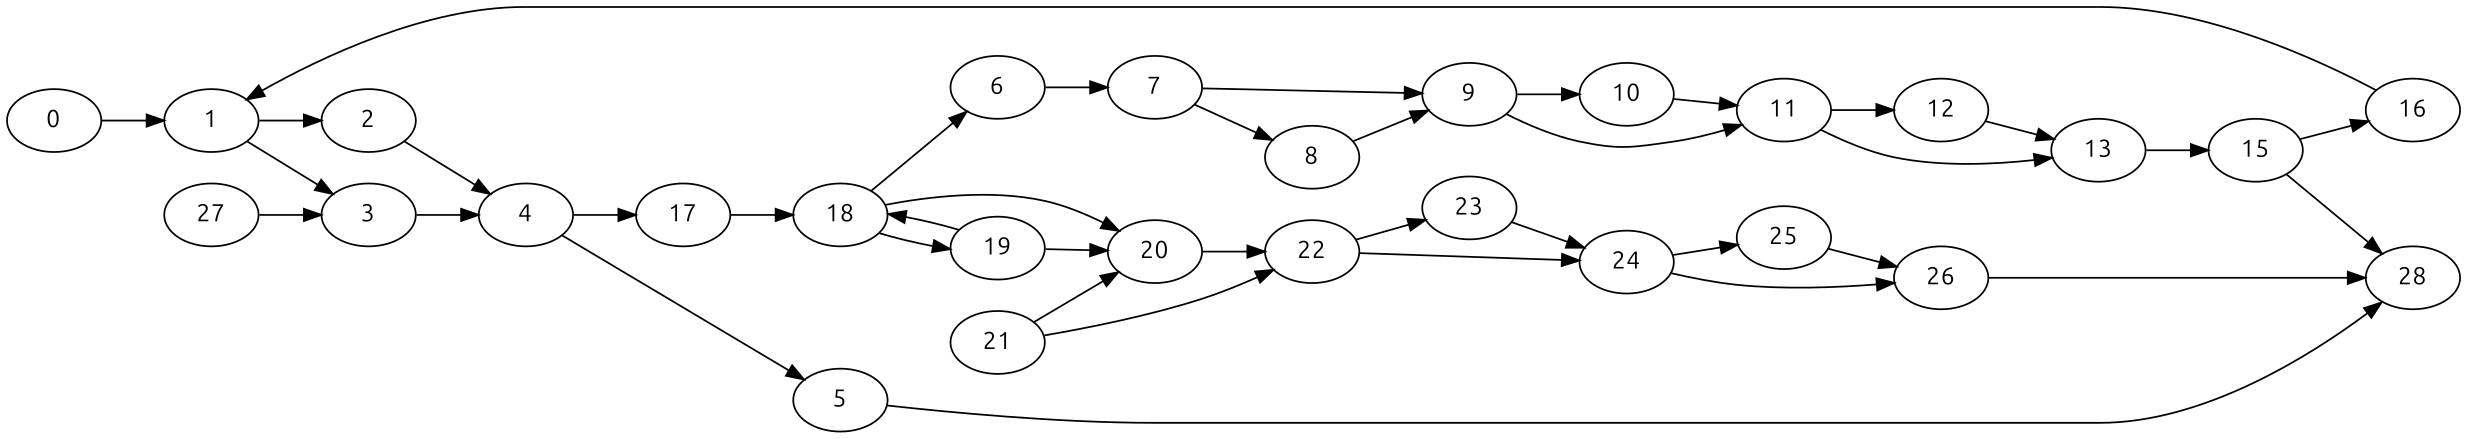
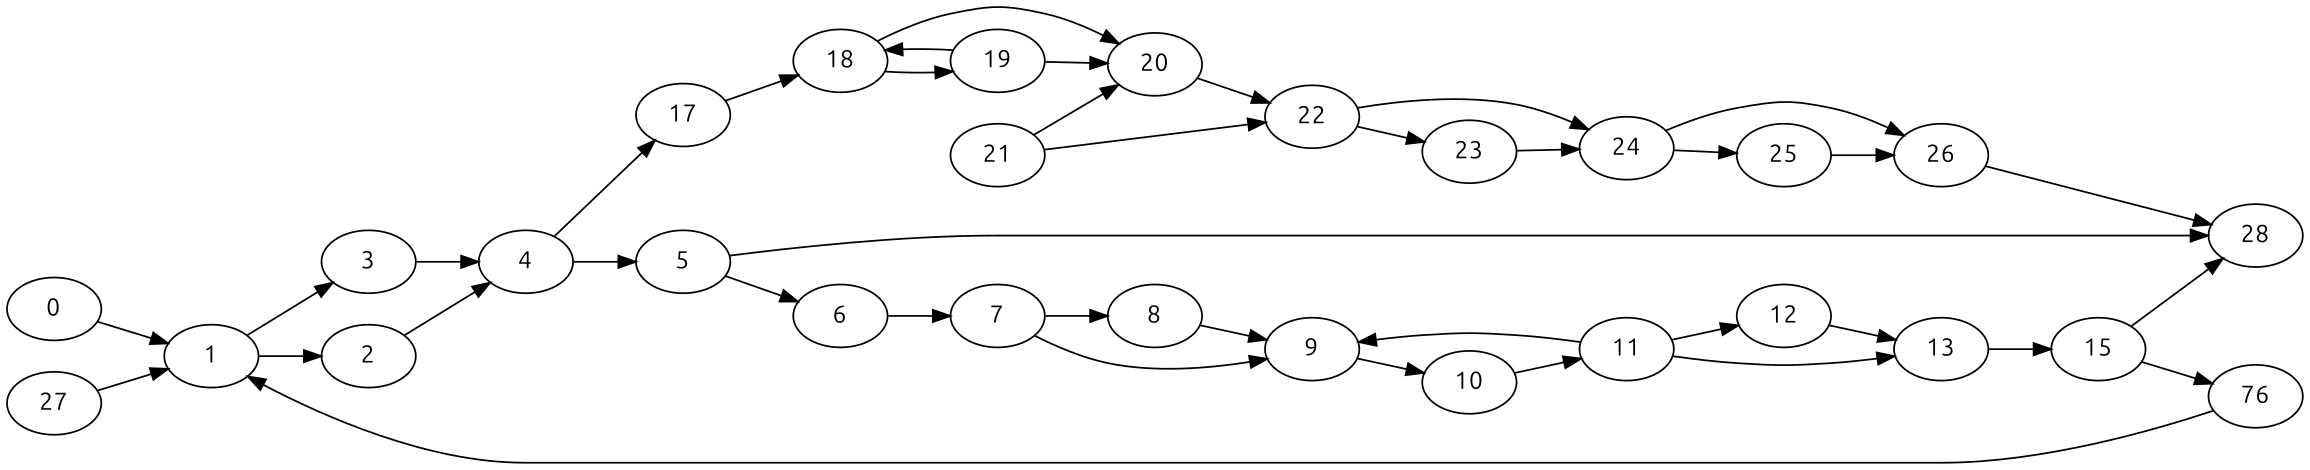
(2413, 110) -> (2256, 396)
(1614, 147) -> (1478, 333)
(912, 157) -> (753, 286)
(281, 215) -> (125, 382)
